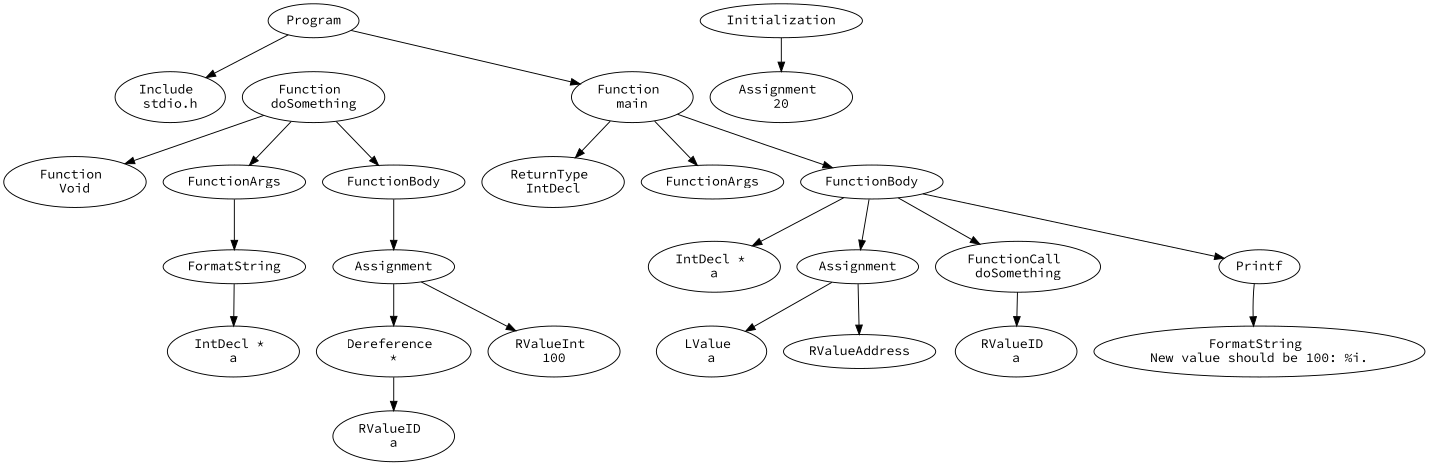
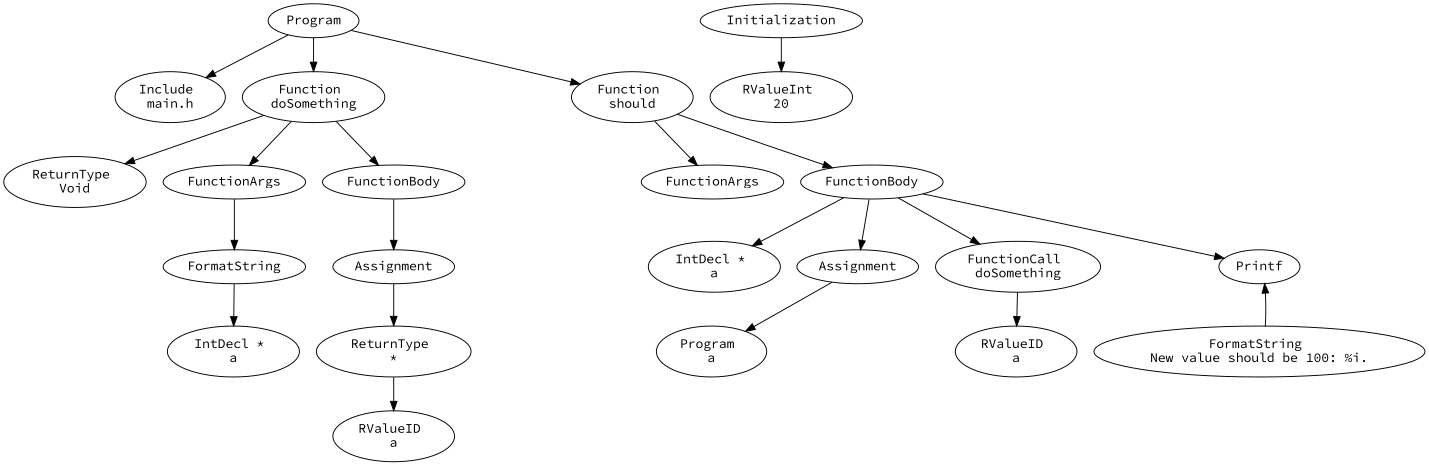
none -> (314, 50)
(170, 97) -> (170, 97)
(632, 97) -> (632, 97)
(781, 97) -> (781, 97)
(75, 182) -> (75, 182)
(553, 182) -> none
(1253, 300) -> (1266, 310)
(394, 352) -> (394, 352)
(554, 352) -> none
(712, 352) -> (712, 352)
(860, 352) -> none
